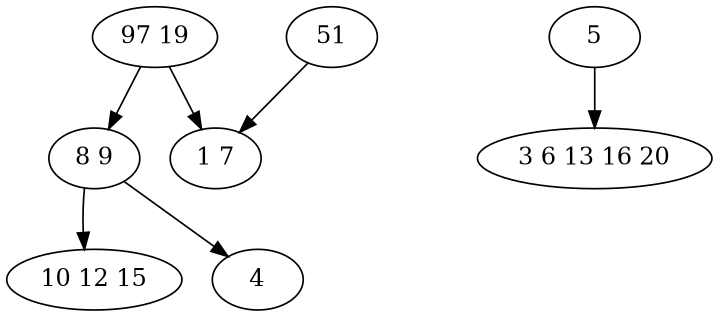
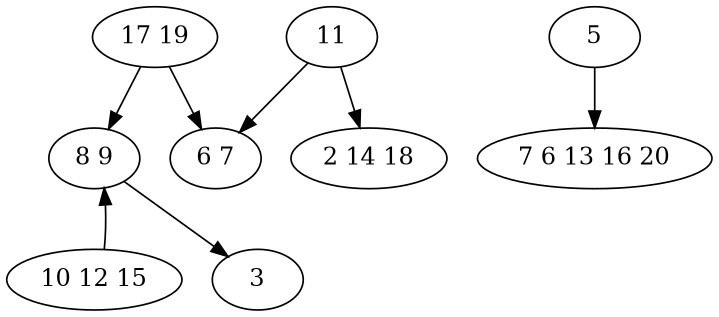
(155, 37) -> (155, 37)
(332, 37) -> (332, 37)
(216, 158) -> (216, 158)
none -> (369, 158)
(595, 158) -> (595, 158)
(83, 210) -> (106, 227)
(258, 280) -> (258, 280)
